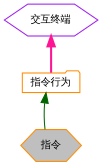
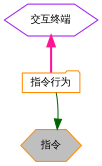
(44, 116) -> (58, 106)
